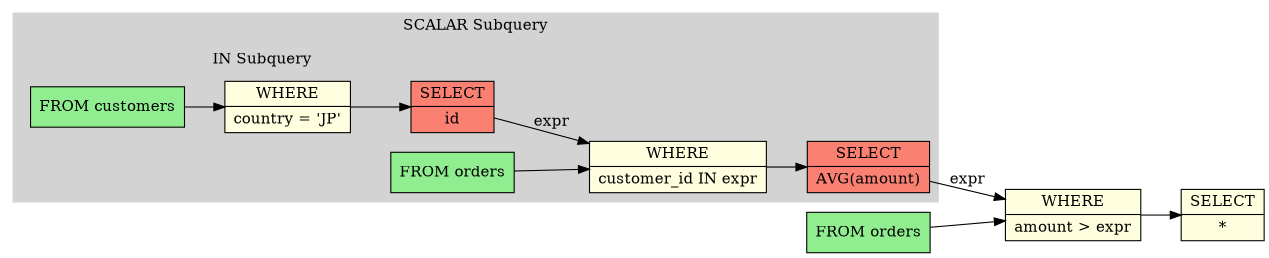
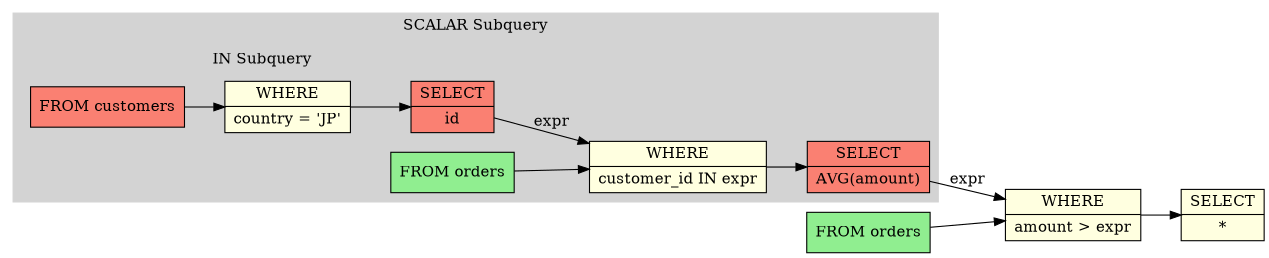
(108, 107) -> (108, 107)
